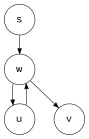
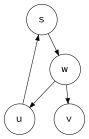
(27, 97) -> (30, 72)
